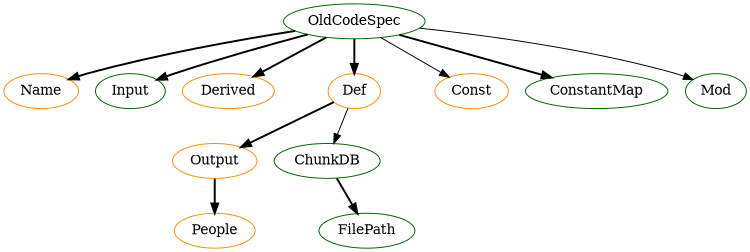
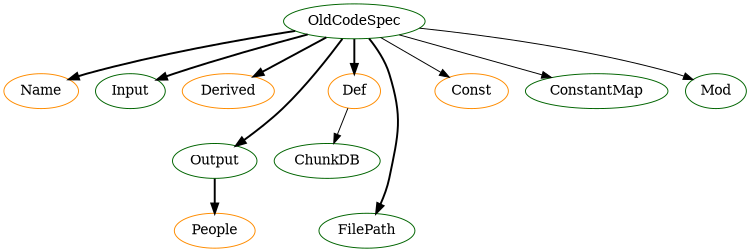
(471, 55) -> (471, 55)
(292, 122) -> (297, 93)
(215, 161) -> (215, 161)
(345, 192) -> (398, 119)
